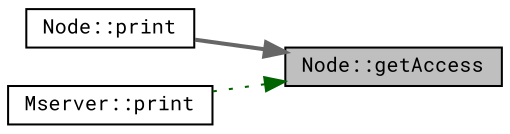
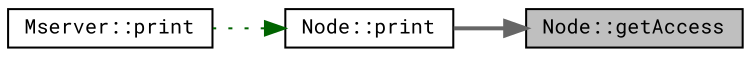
(239, 88) -> (239, 28)
